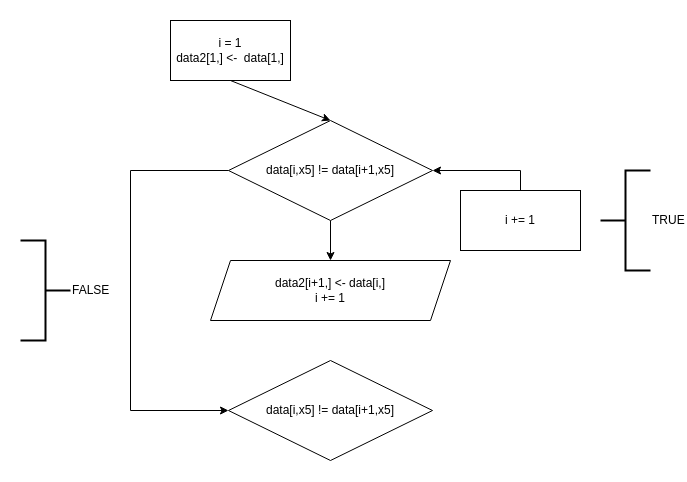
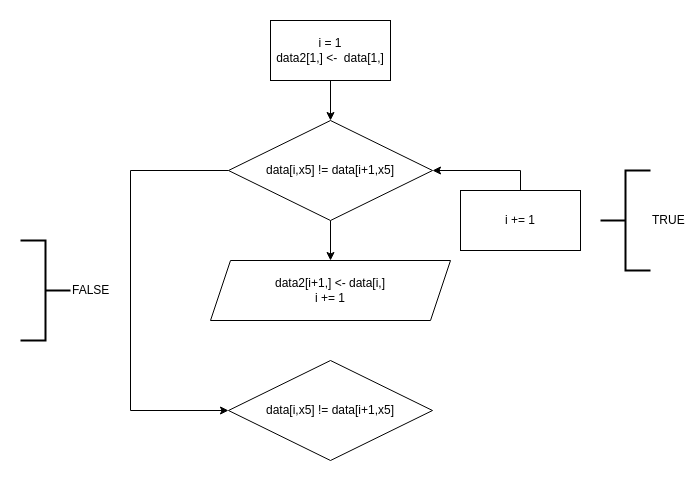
(231, 51) -> (331, 51)
